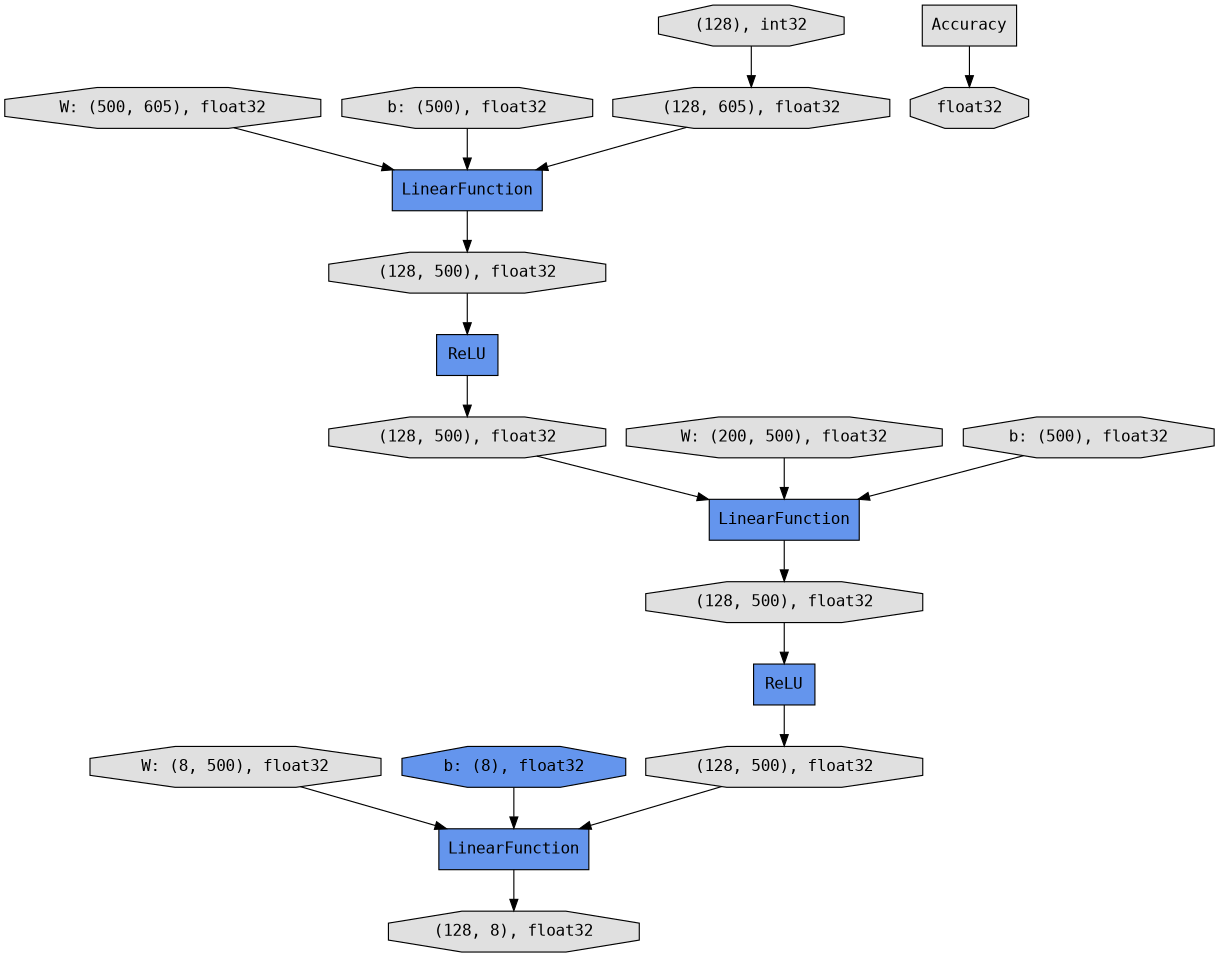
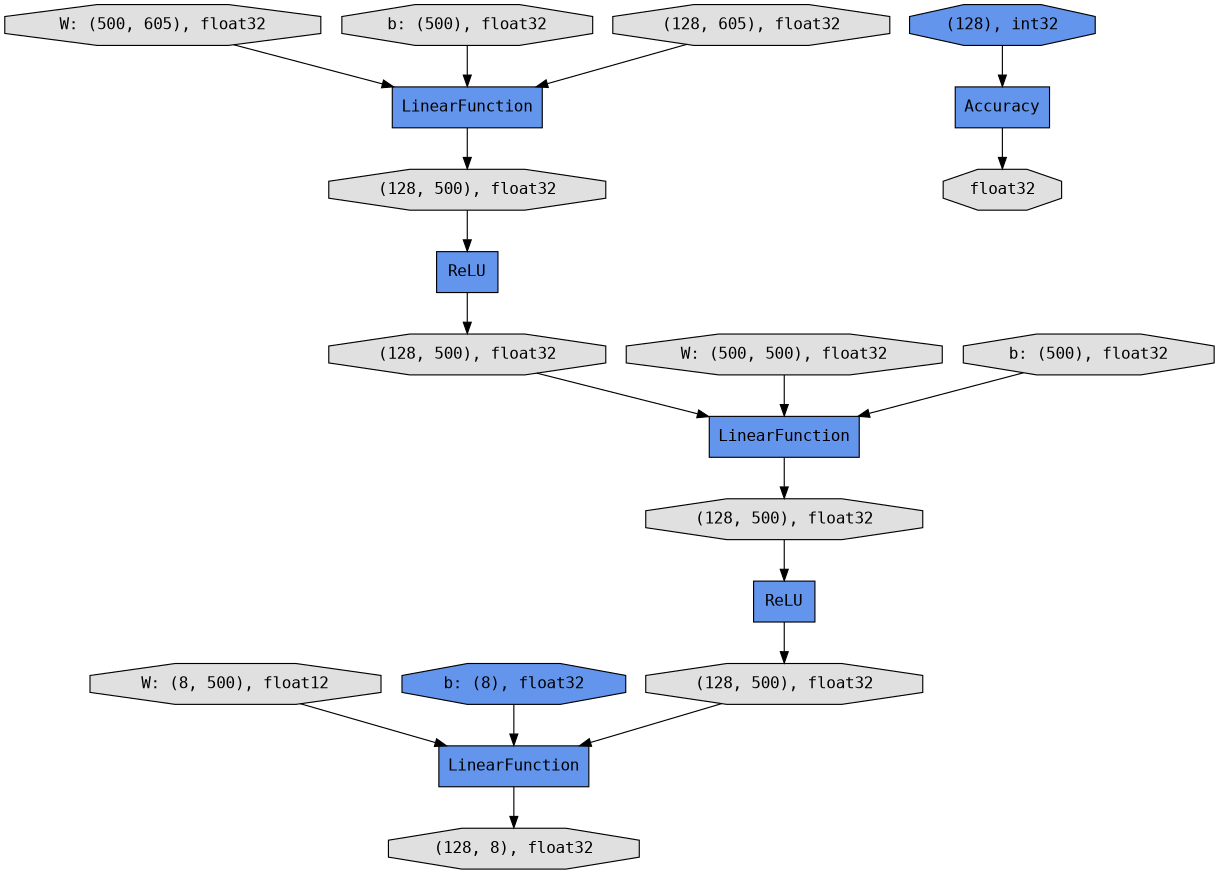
(751, 26) -> (1002, 25)
(969, 26) -> (1002, 107)
(751, 61) -> (1002, 60)
(784, 437) -> (784, 354)
(236, 767) -> (236, 684)
